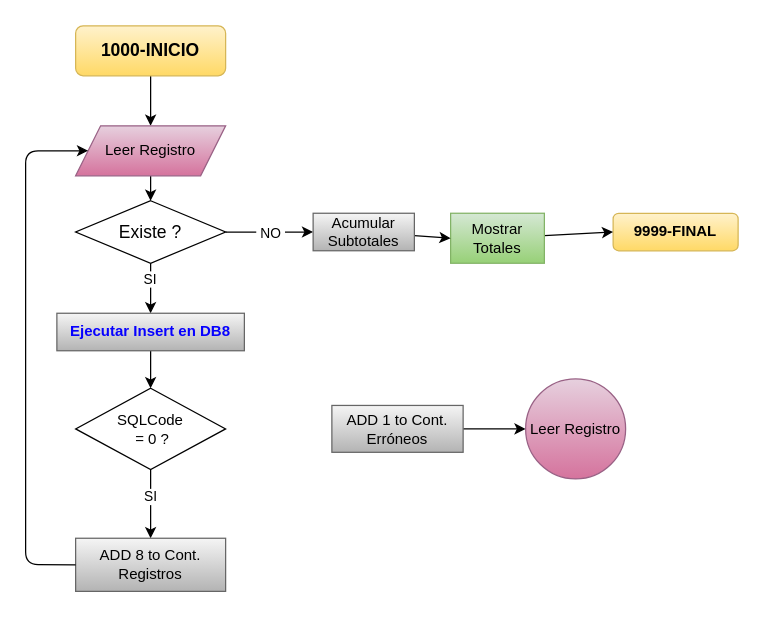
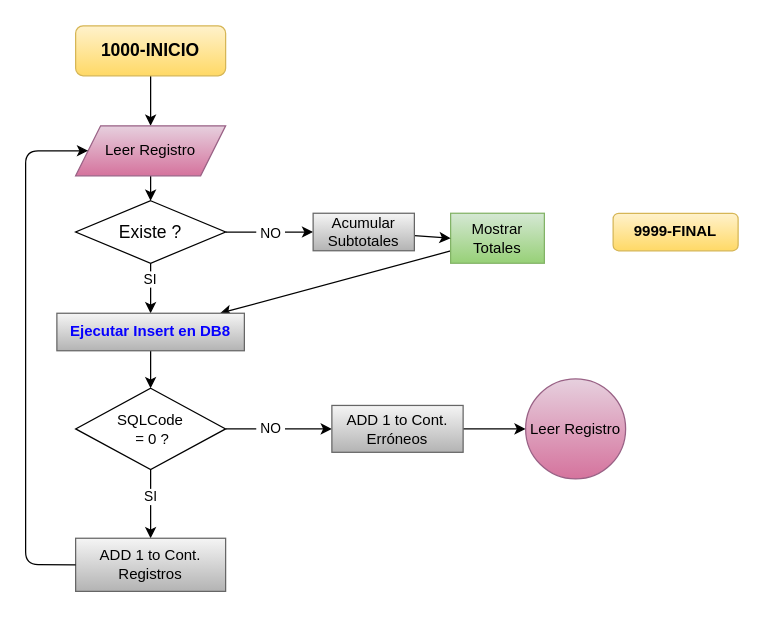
(575, 234) -> (339, 281)
none -> (275, 429)
(151, 564) -> (151, 564)
